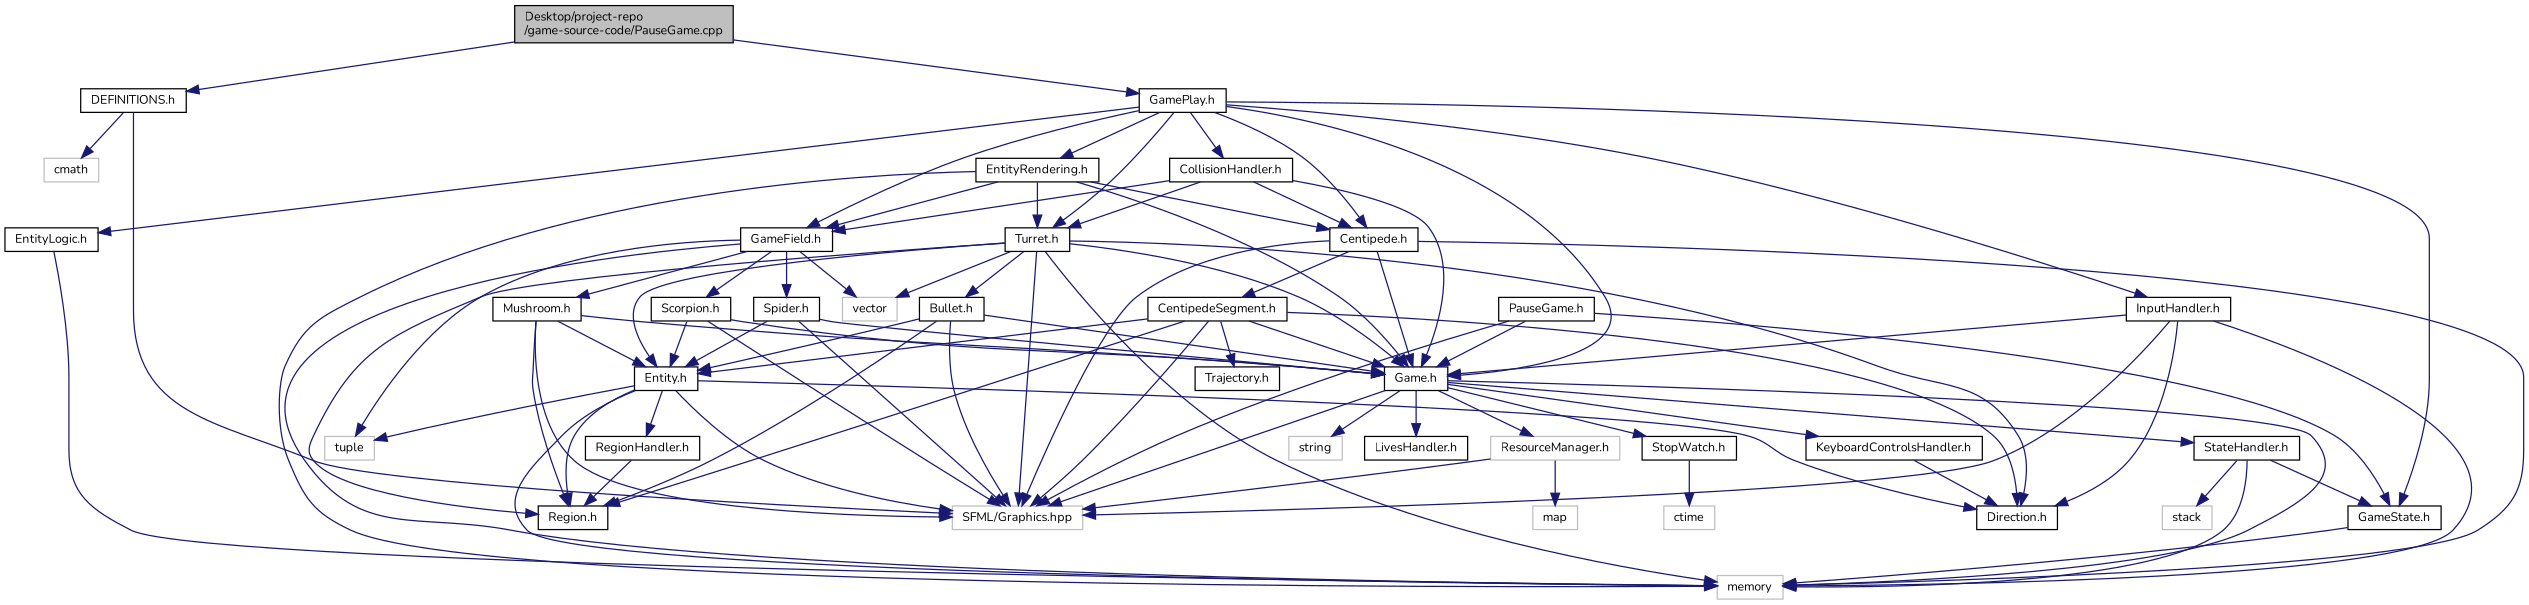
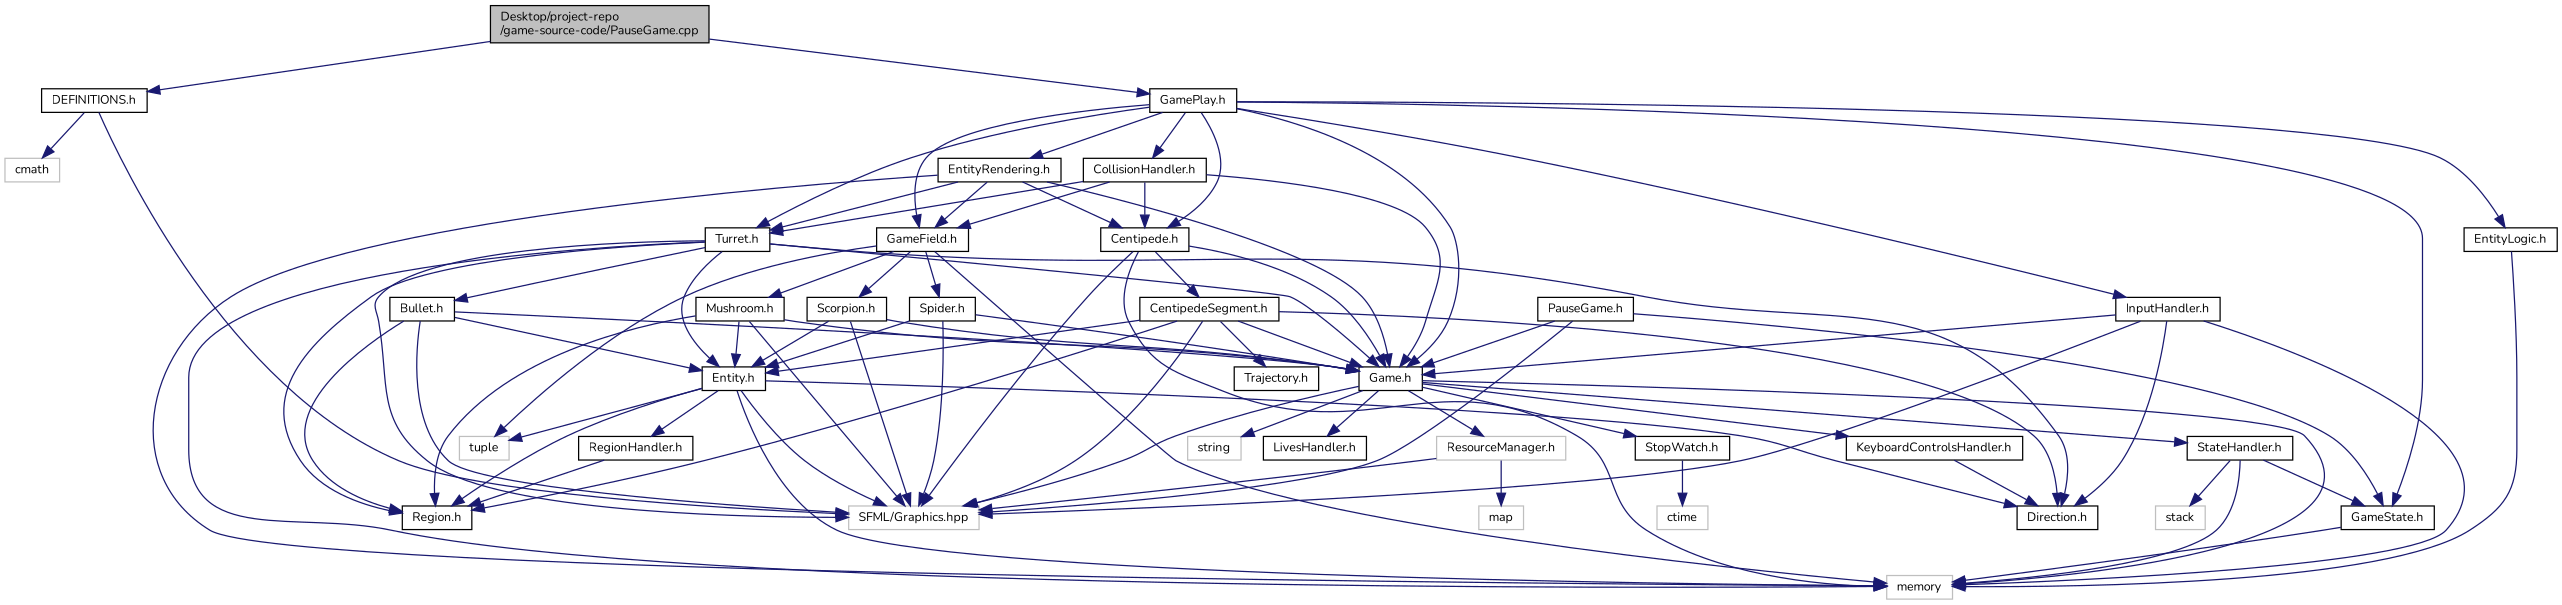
(870, 309) -> none
